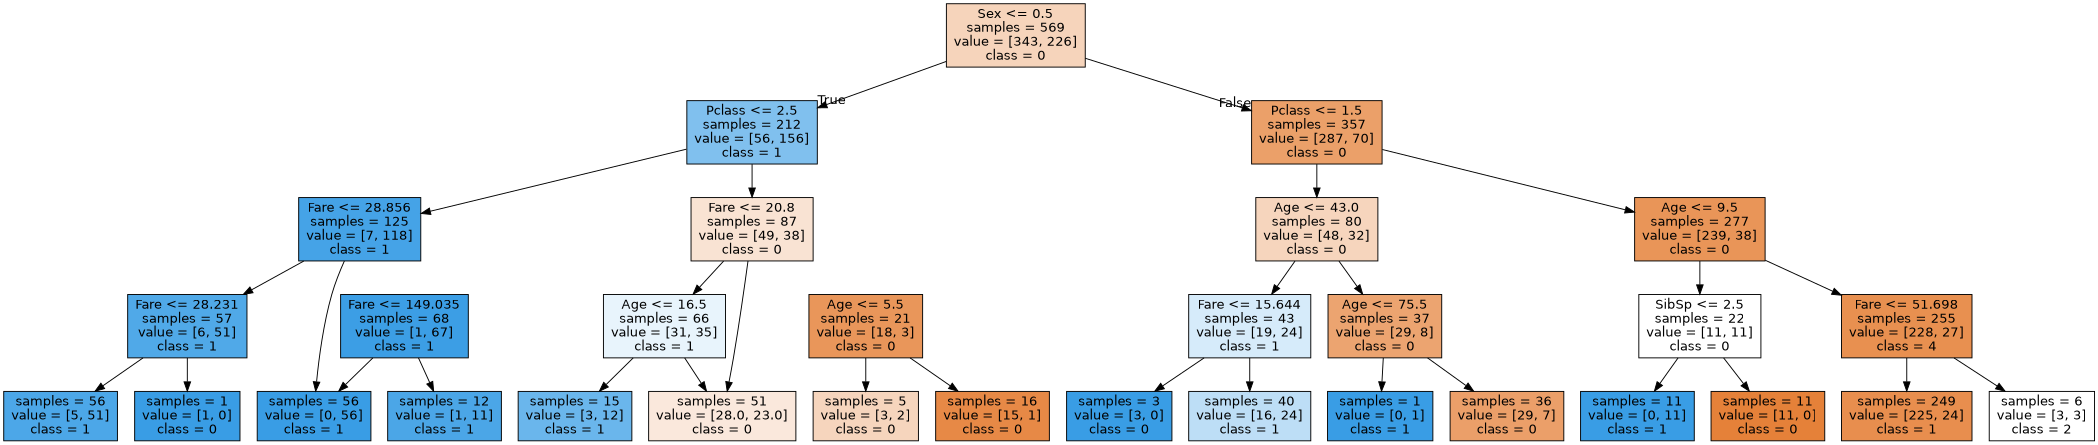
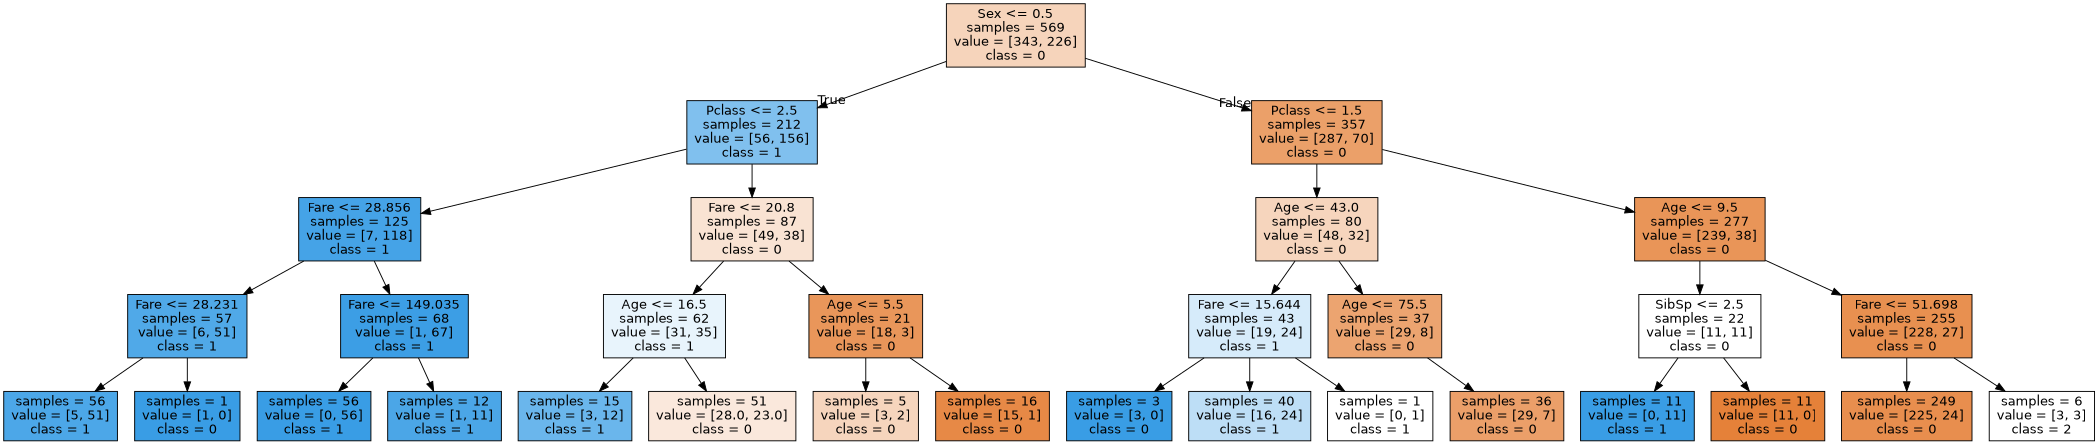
(326, 320) -> (380, 273)
(739, 322) -> (805, 275)
(664, 326) -> (664, 326)
(1907, 326) -> (1907, 326)
(1383, 370) -> (1316, 372)
(1380, 416) -> (1380, 416)
(1907, 416) -> (1907, 416)
